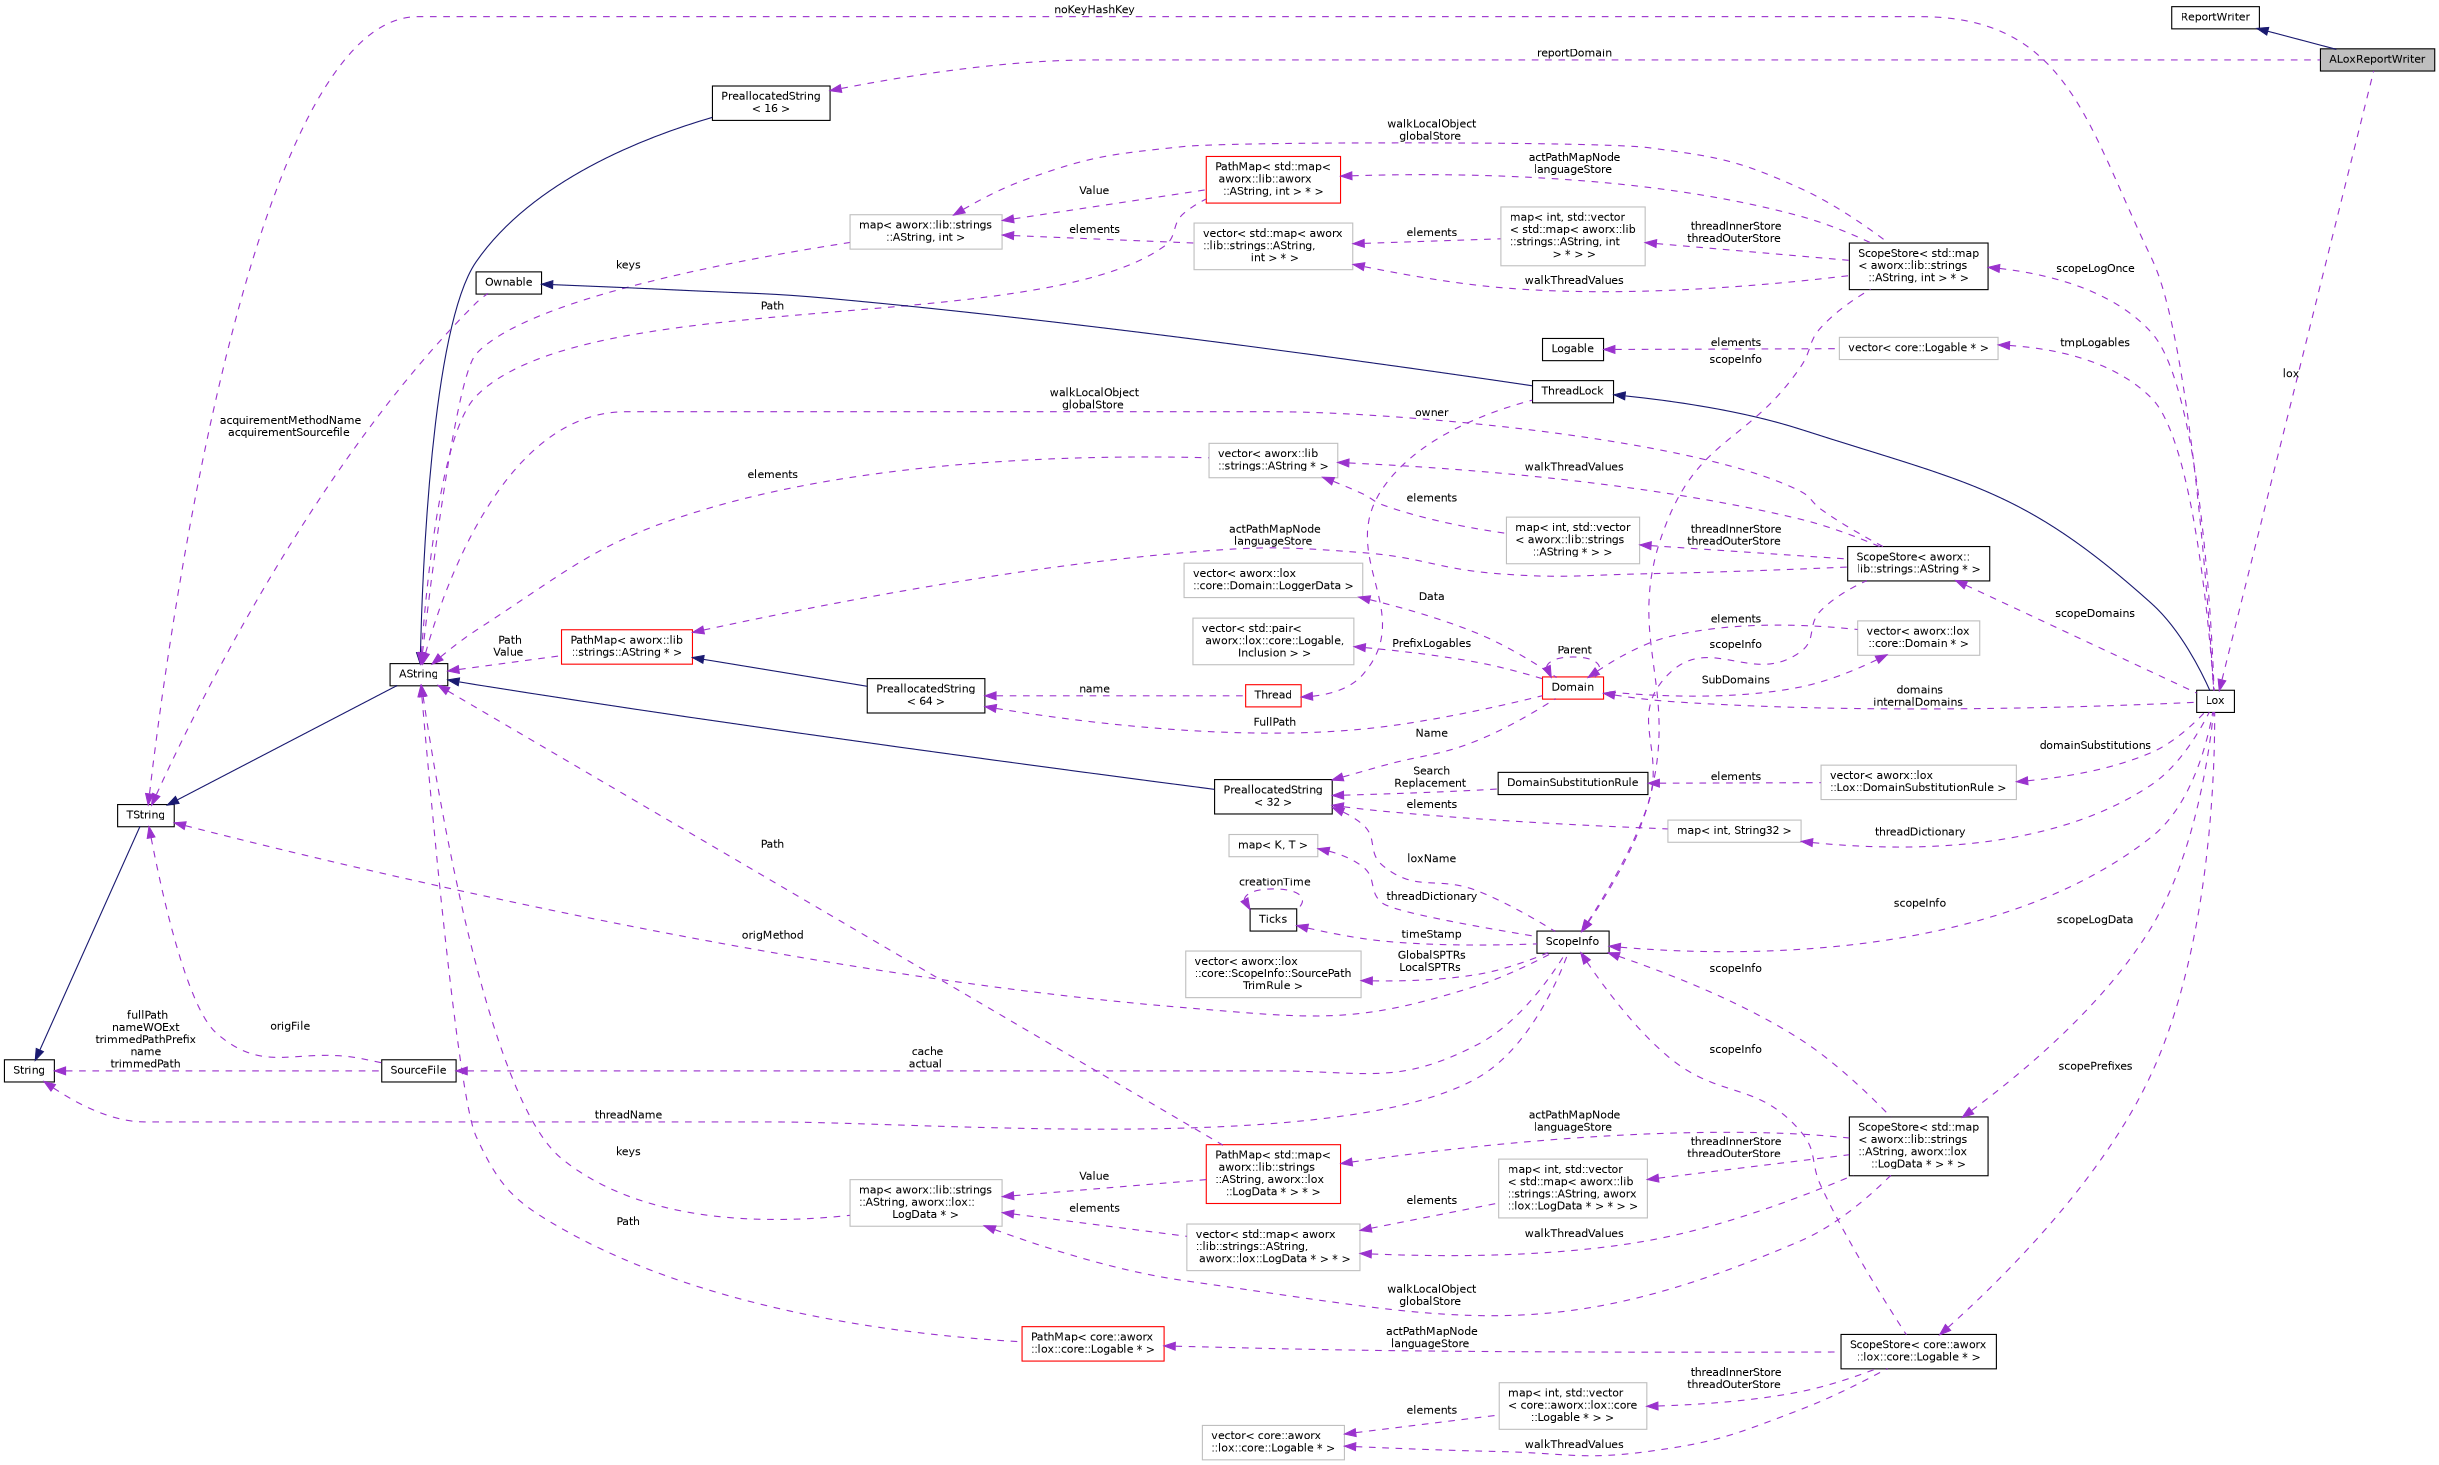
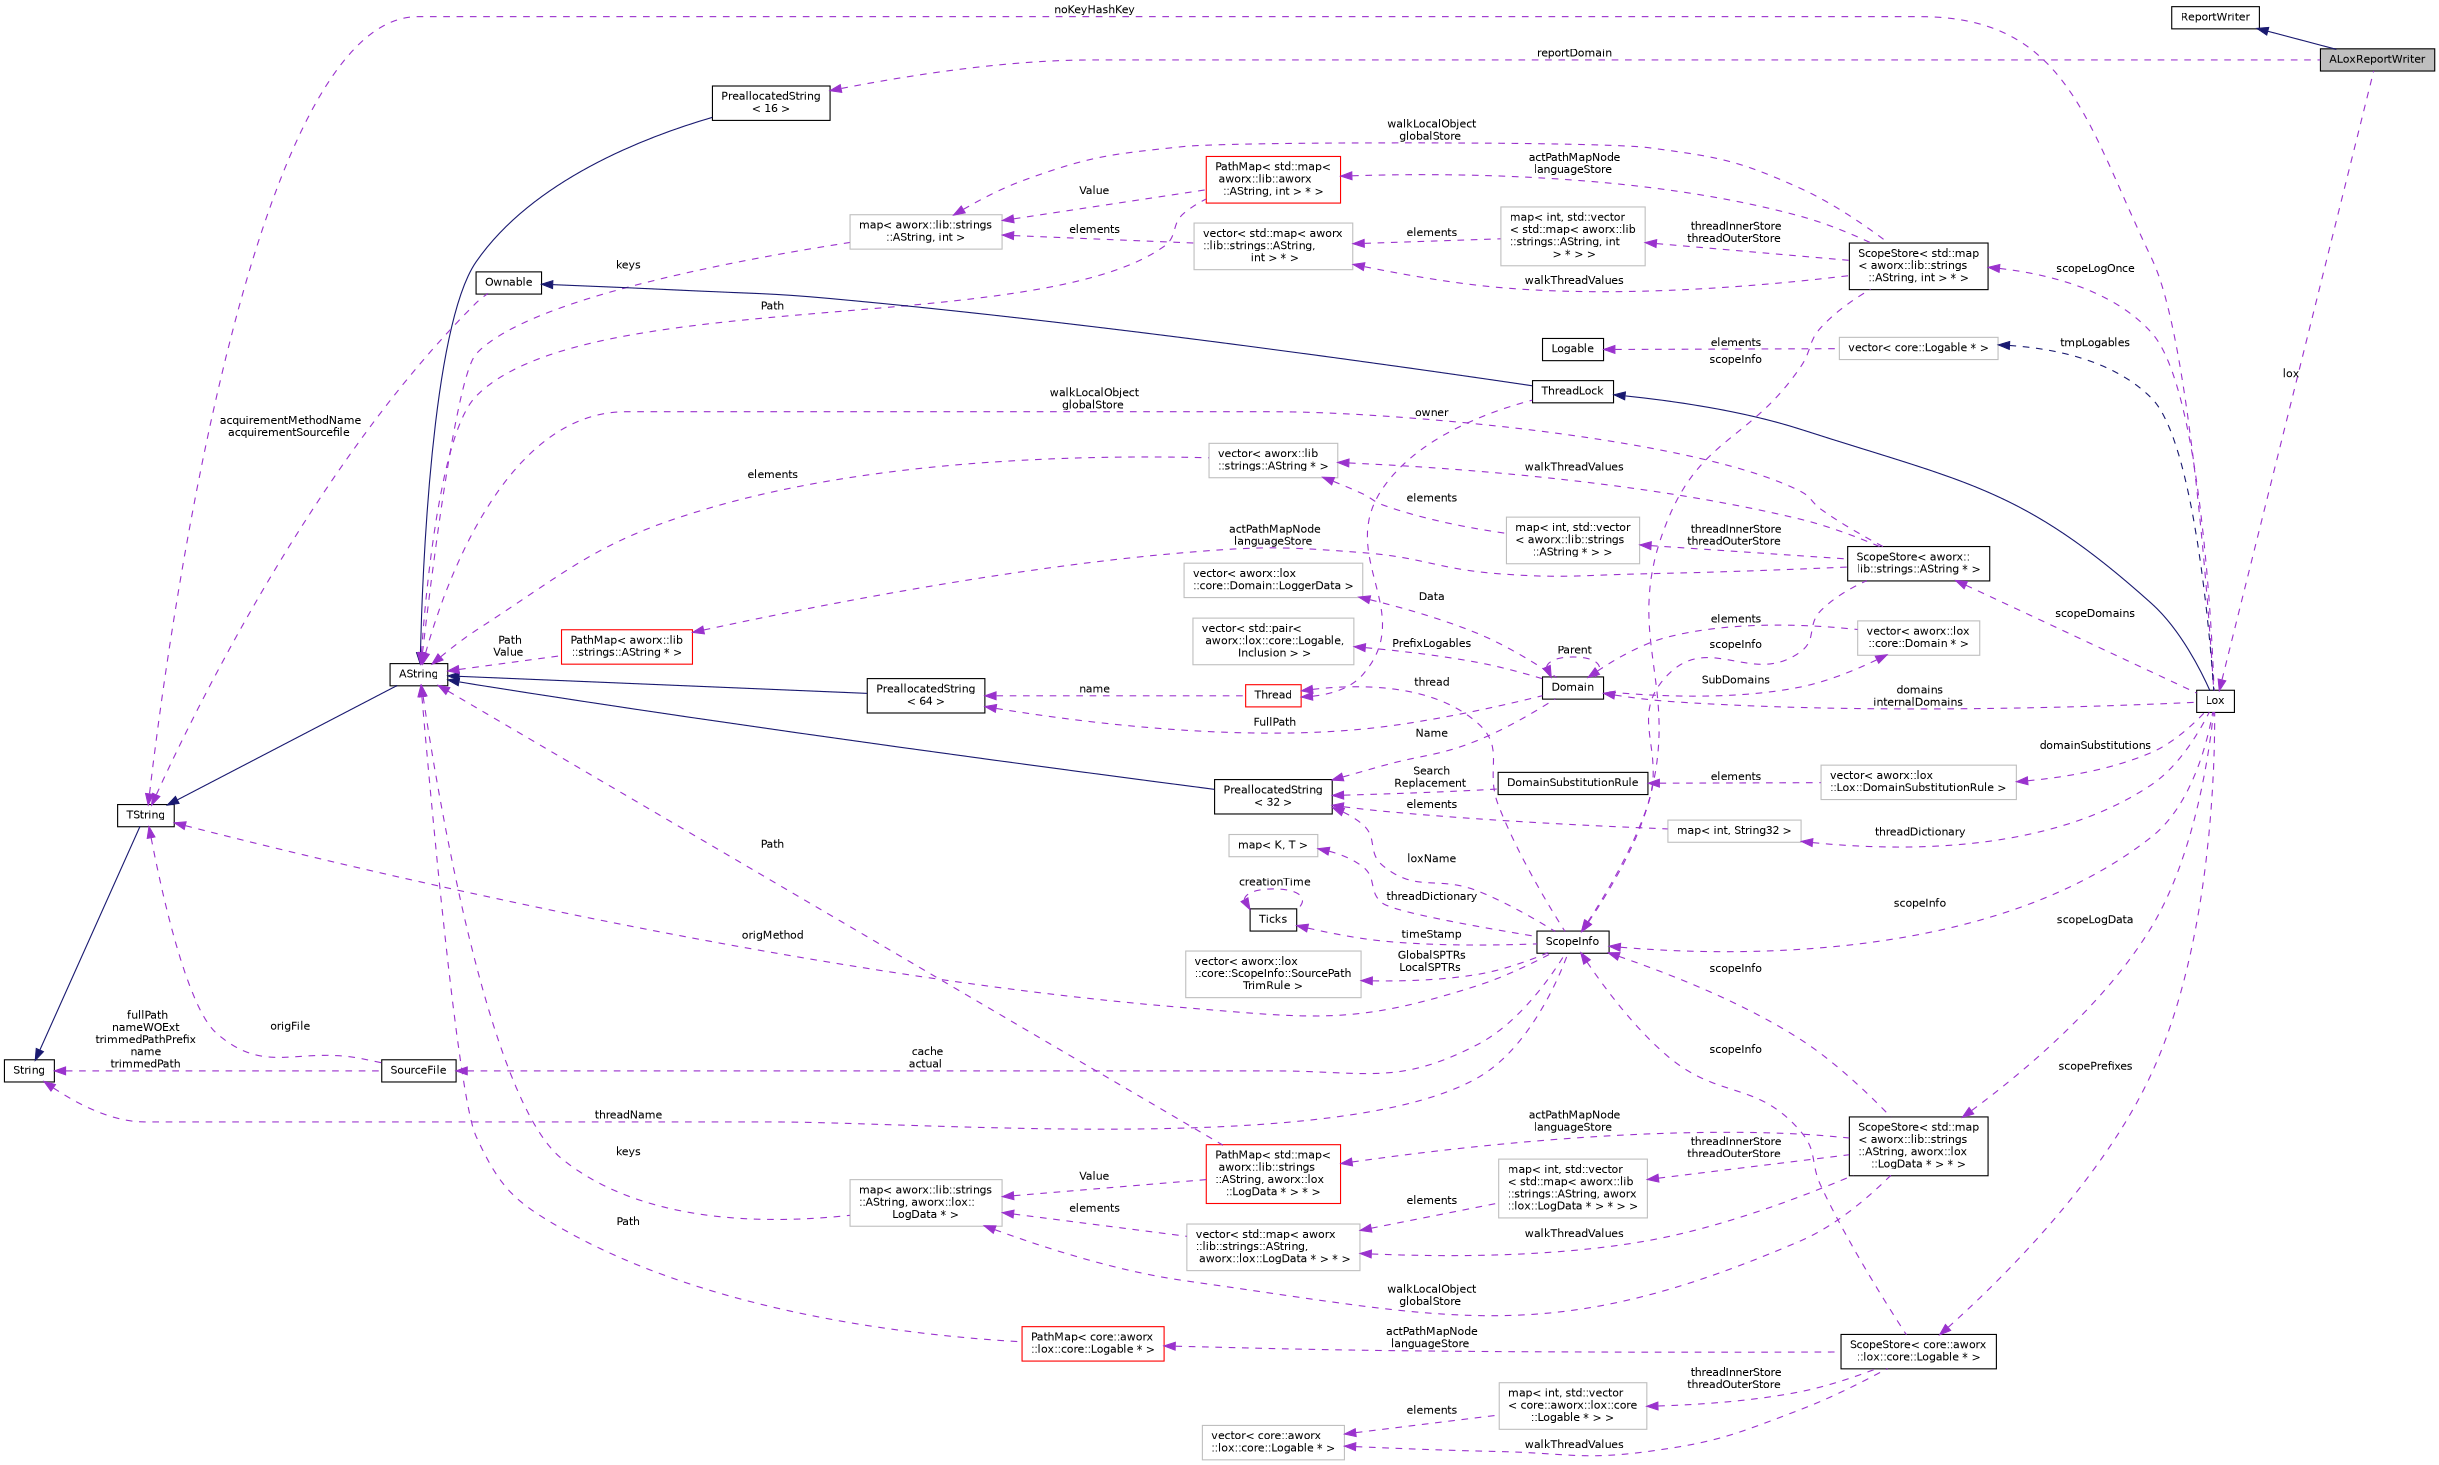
(2181, 465) -> (2181, 465)
(785, 673) -> (663, 685)
(1573, 688) -> (1573, 688)
none -> (1492, 747)
